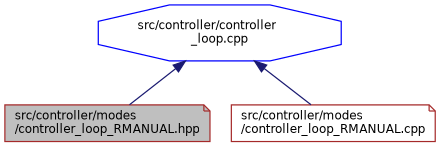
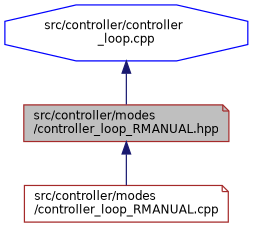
(288, 87) -> (126, 170)
